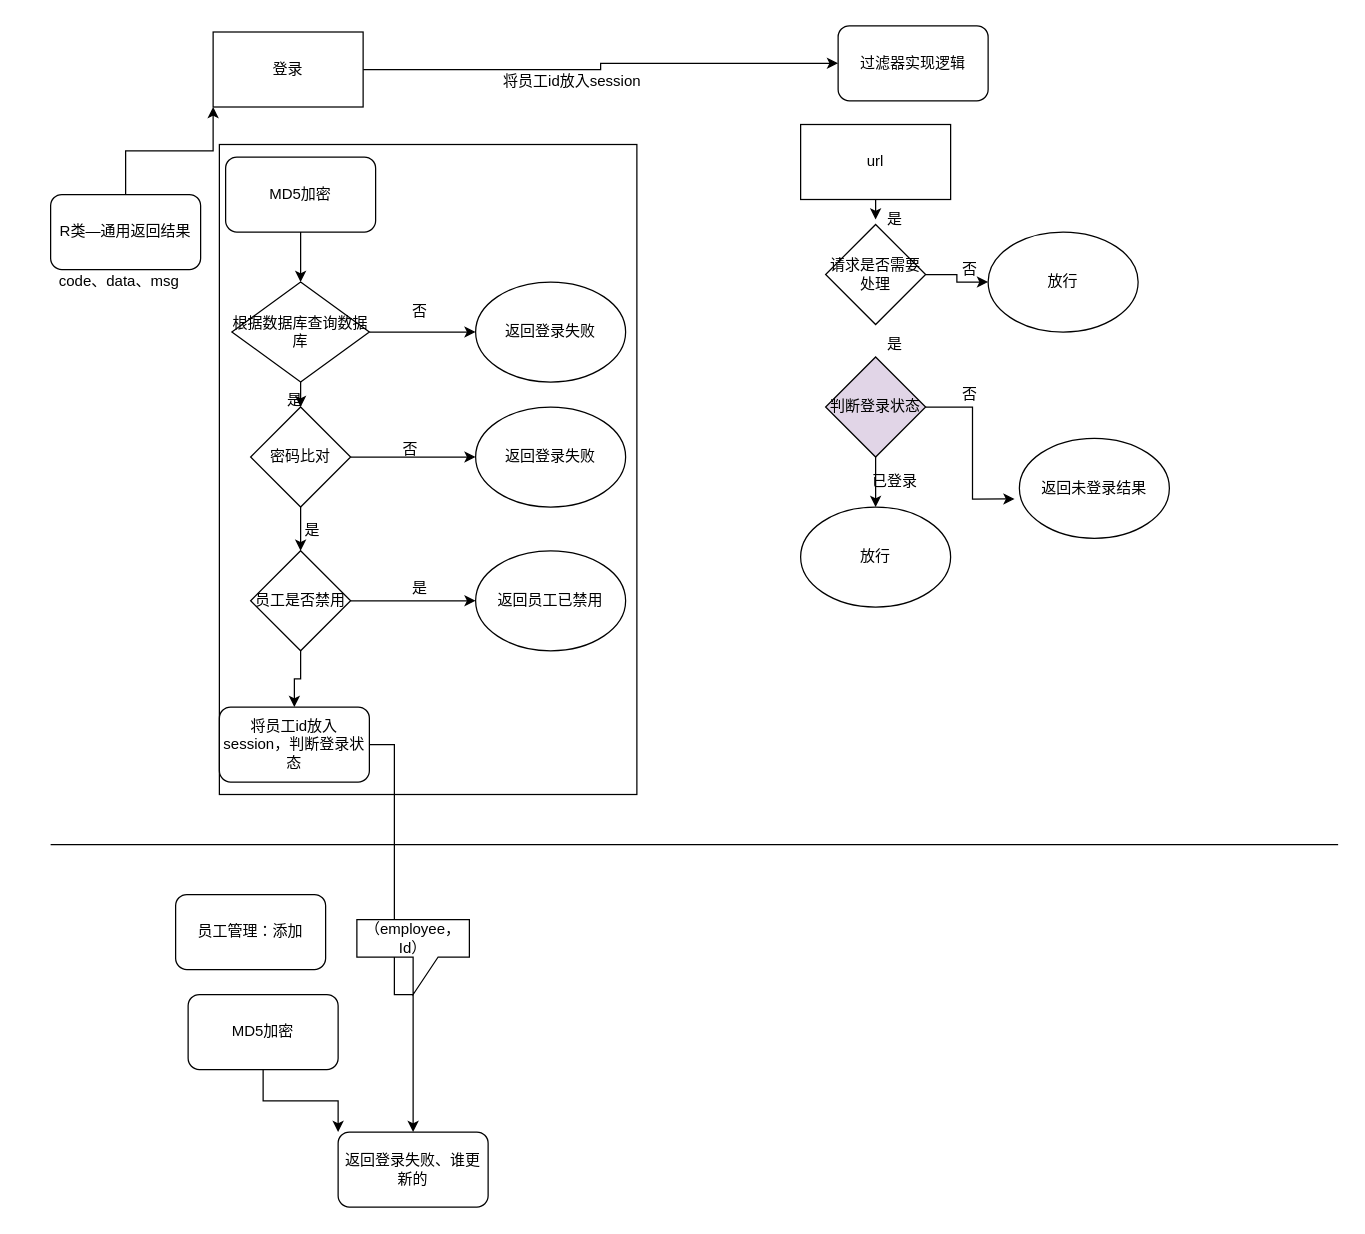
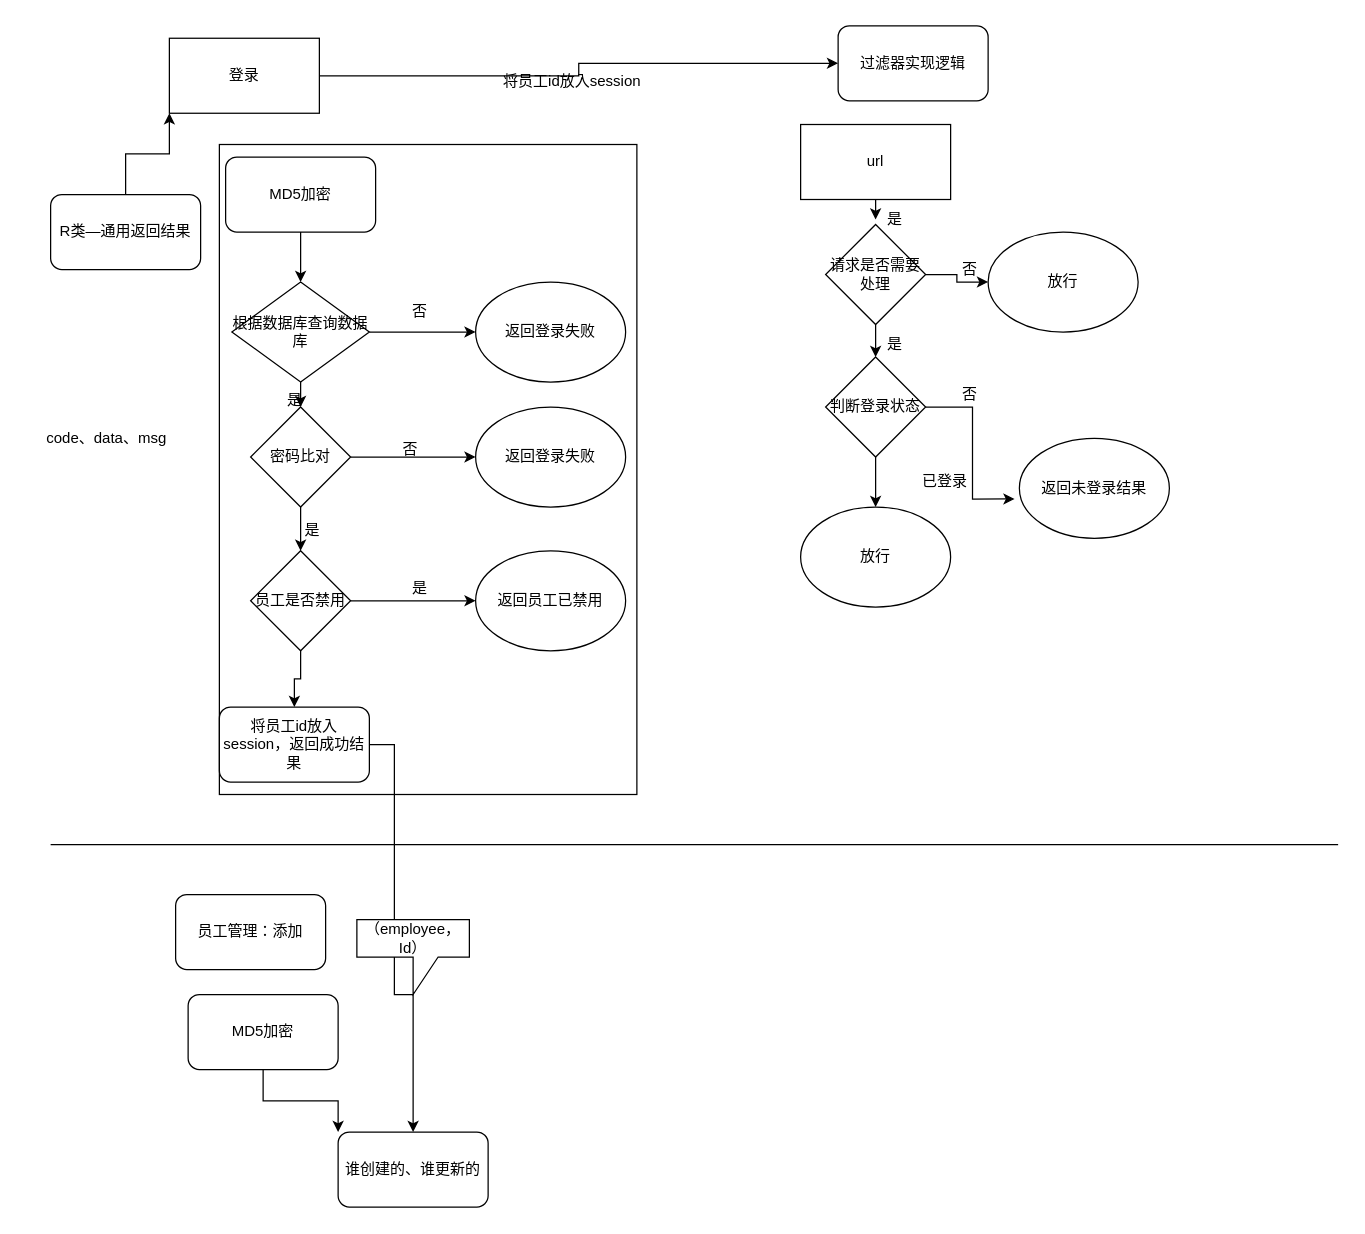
(288, 69) -> (244, 76)
(119, 282) -> (107, 438)
none -> (876, 337)
(876, 407) -> (876, 407)
(894, 482) -> (944, 482)
(294, 744) -> (294, 744)
(413, 1169) -> (413, 1169)
